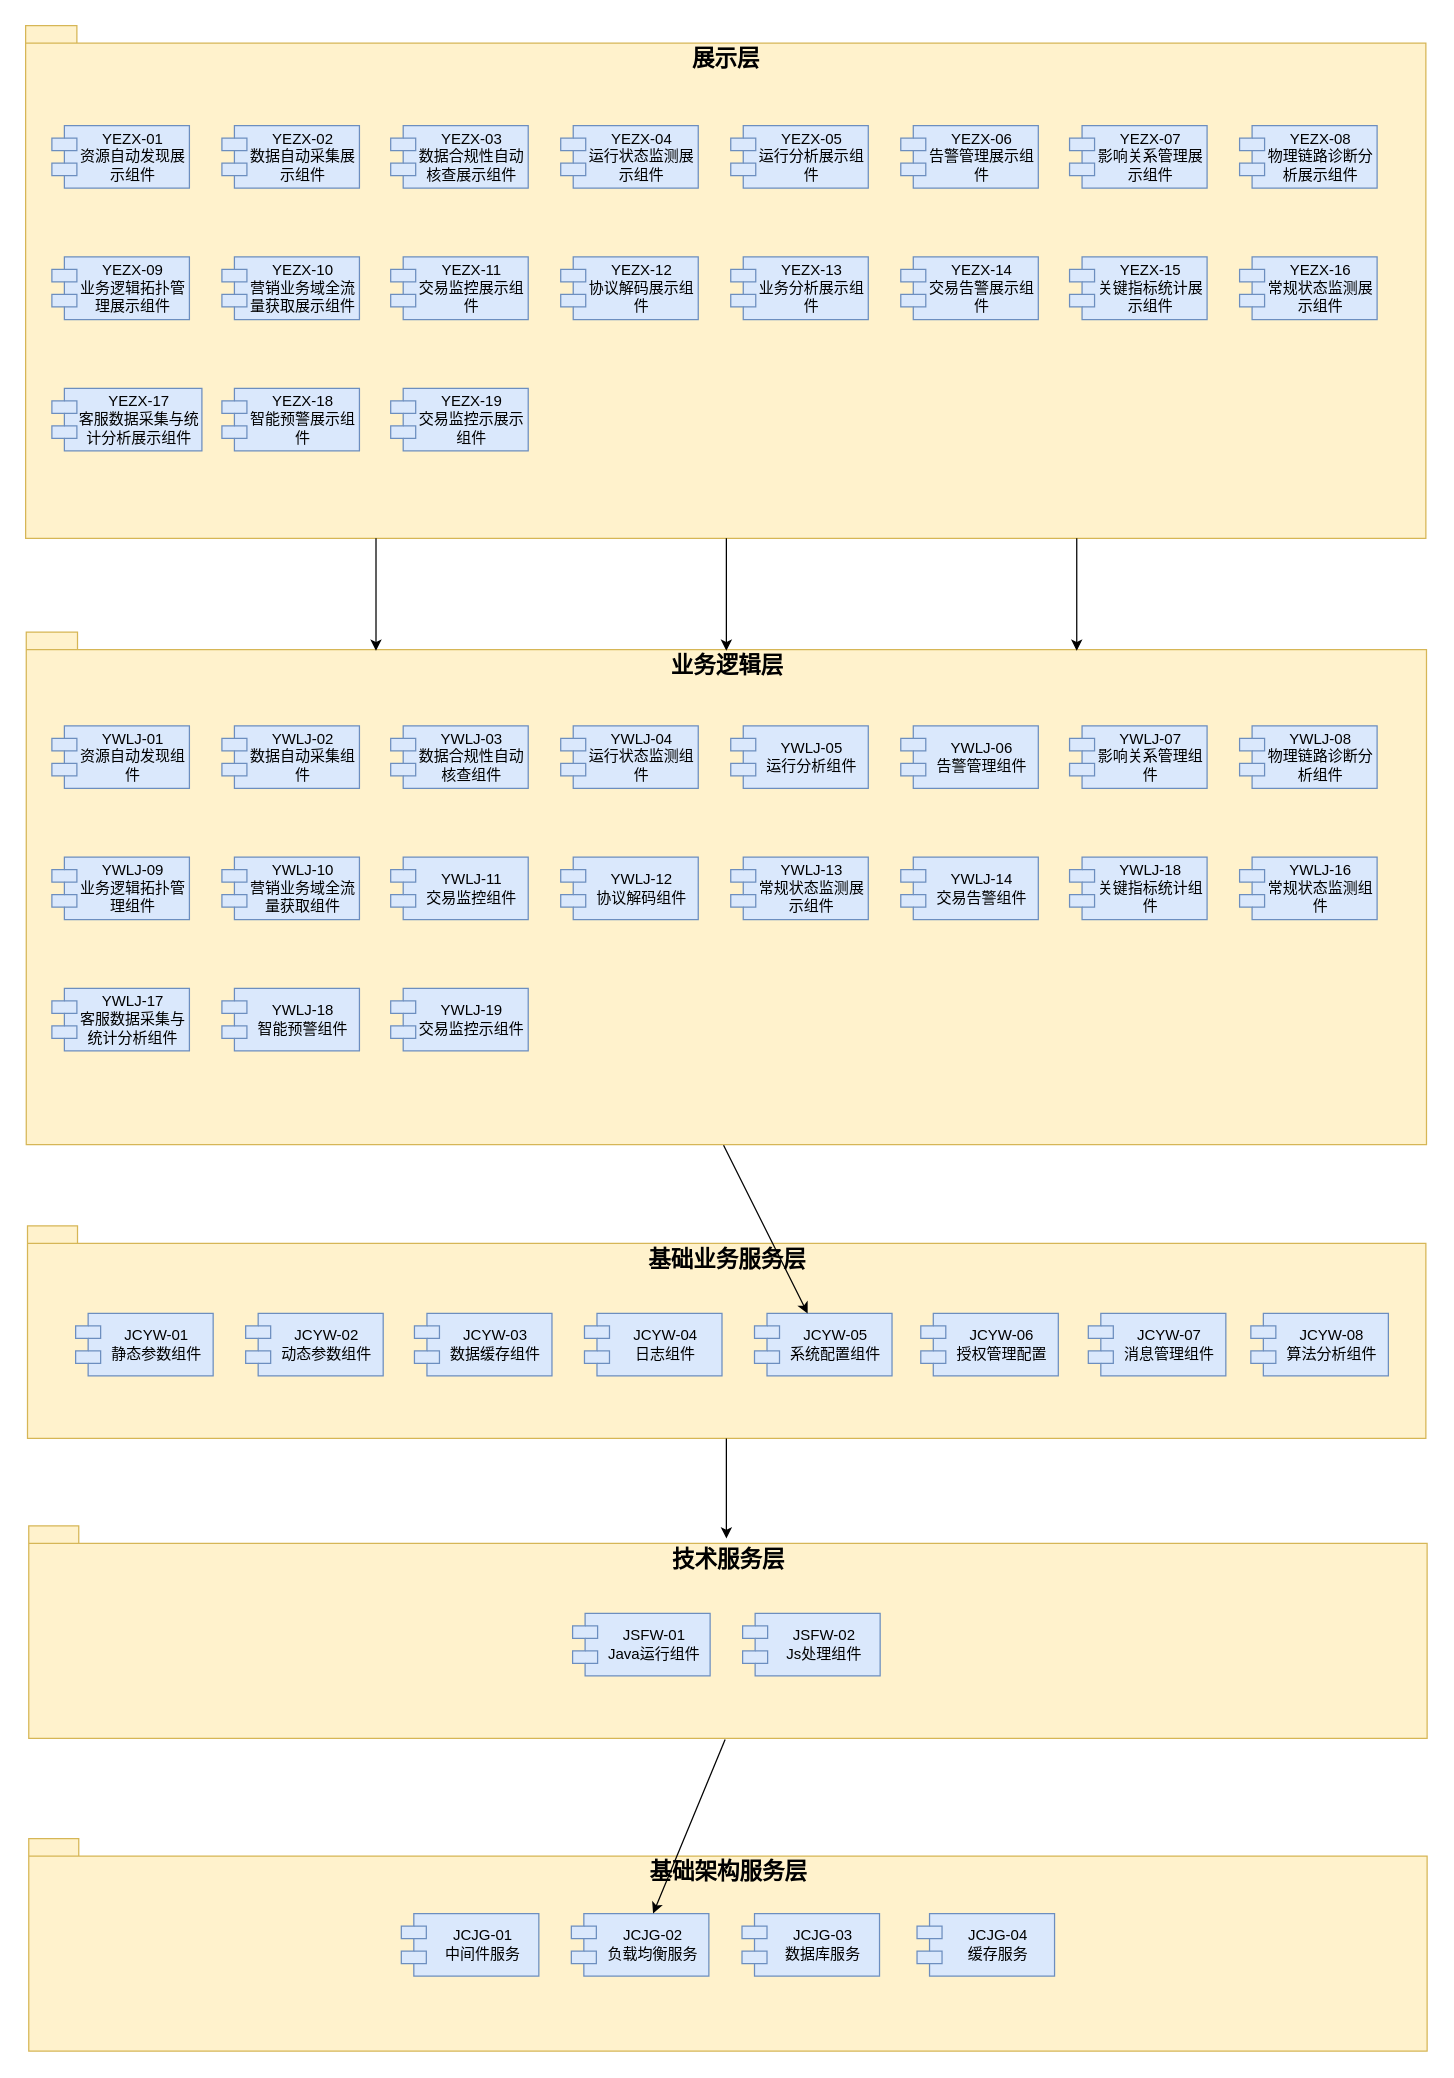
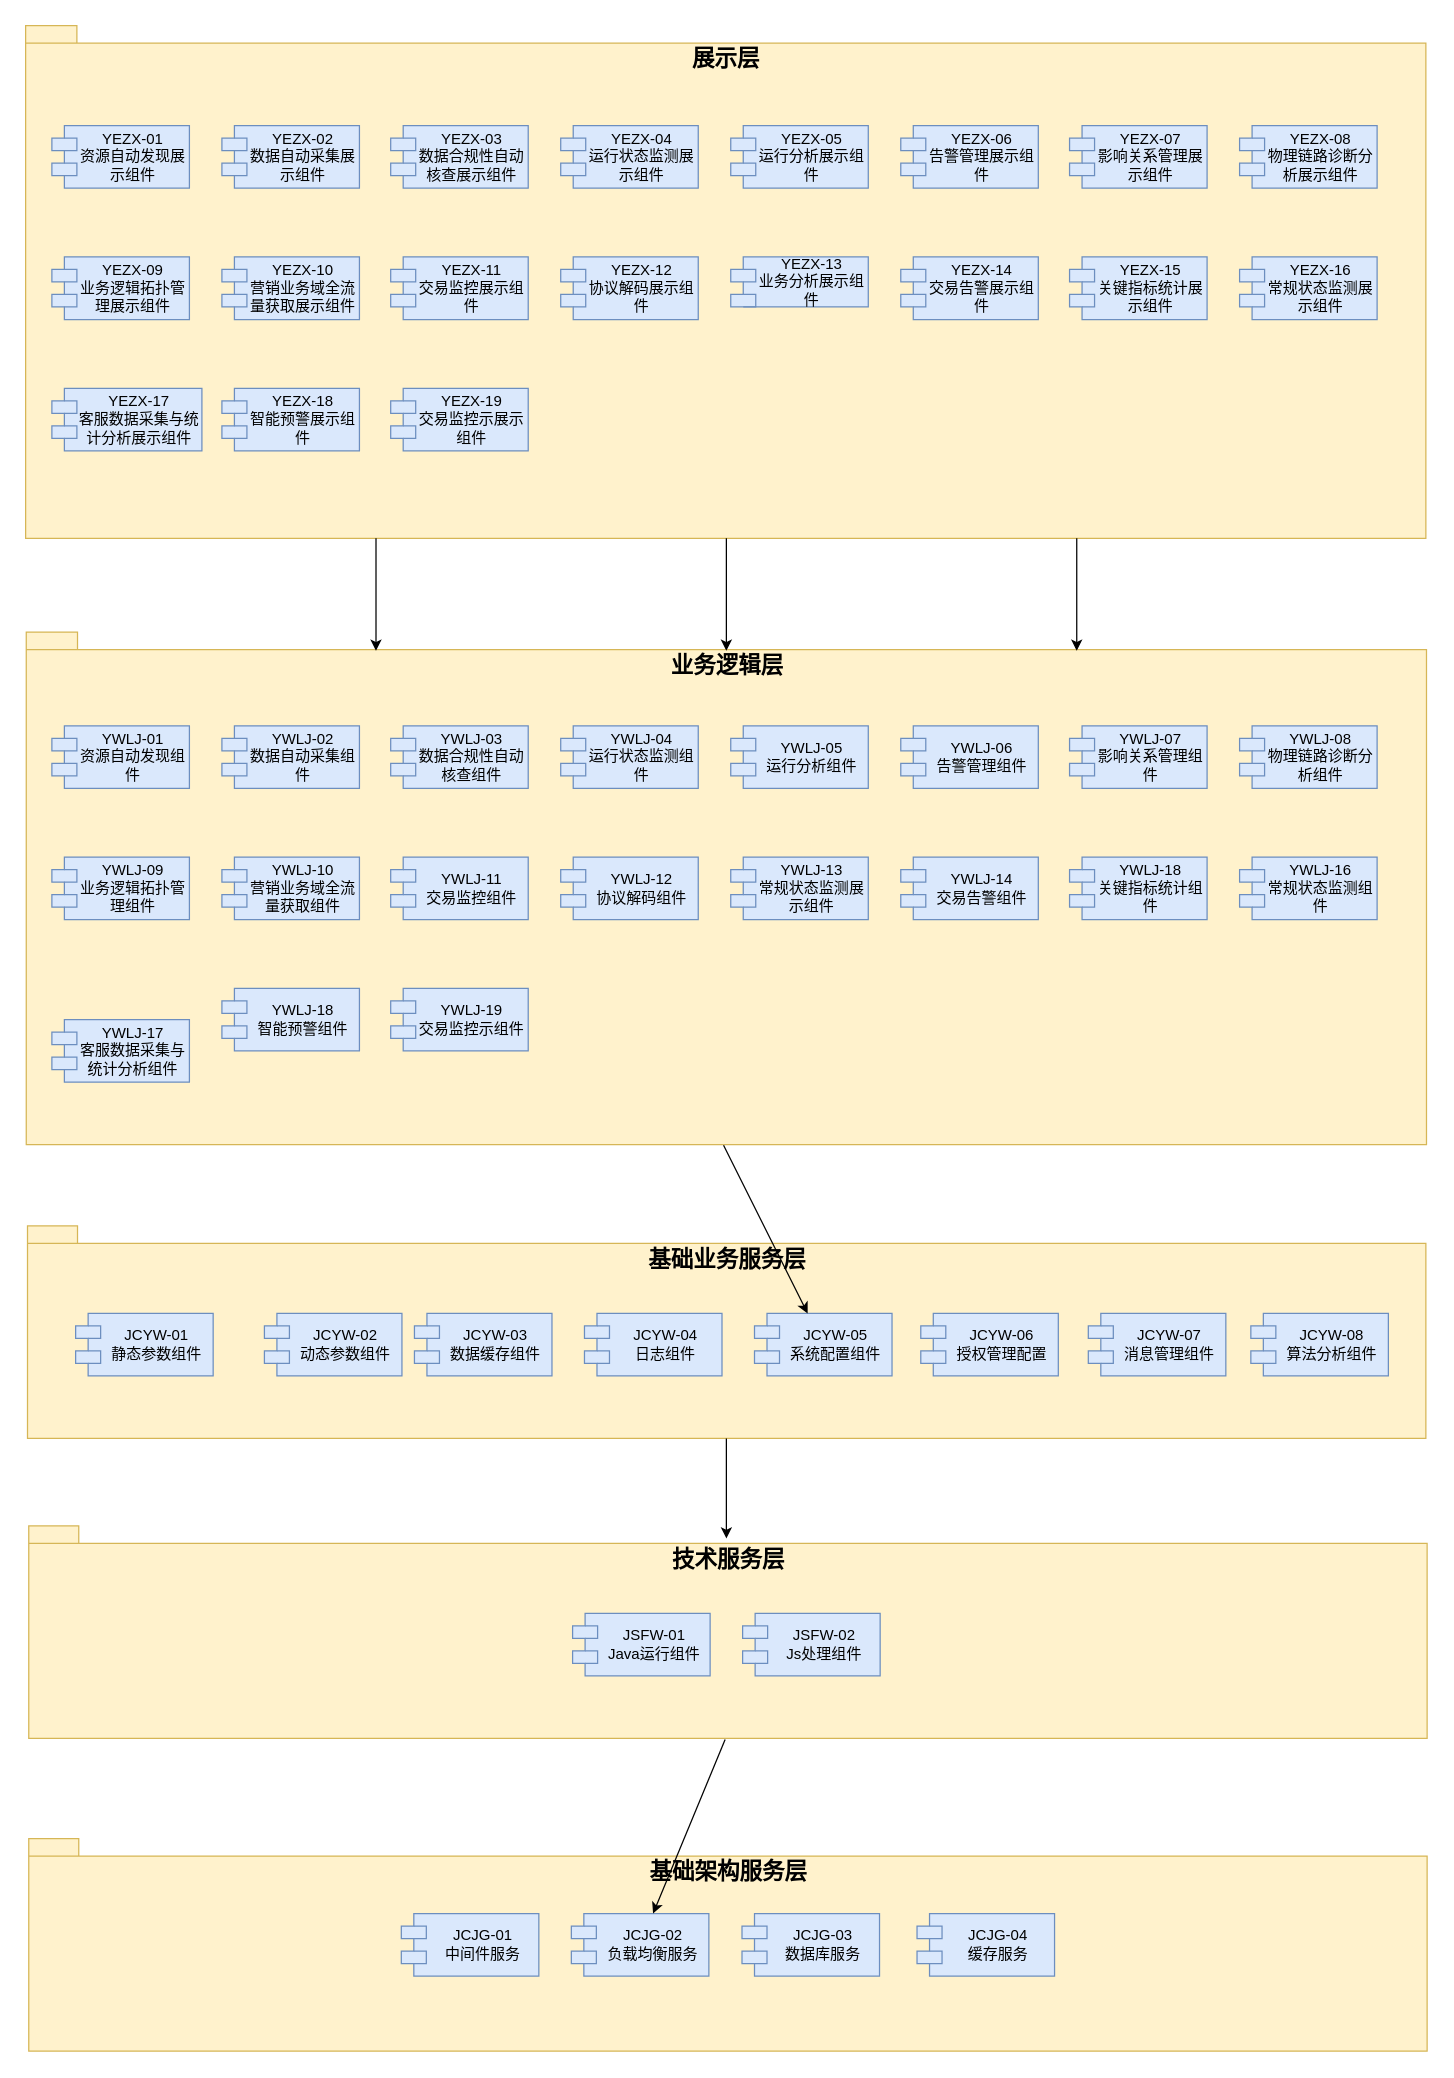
(799, 288) -> (799, 282)
(121, 1019) -> (121, 1051)
(314, 1344) -> (333, 1344)
